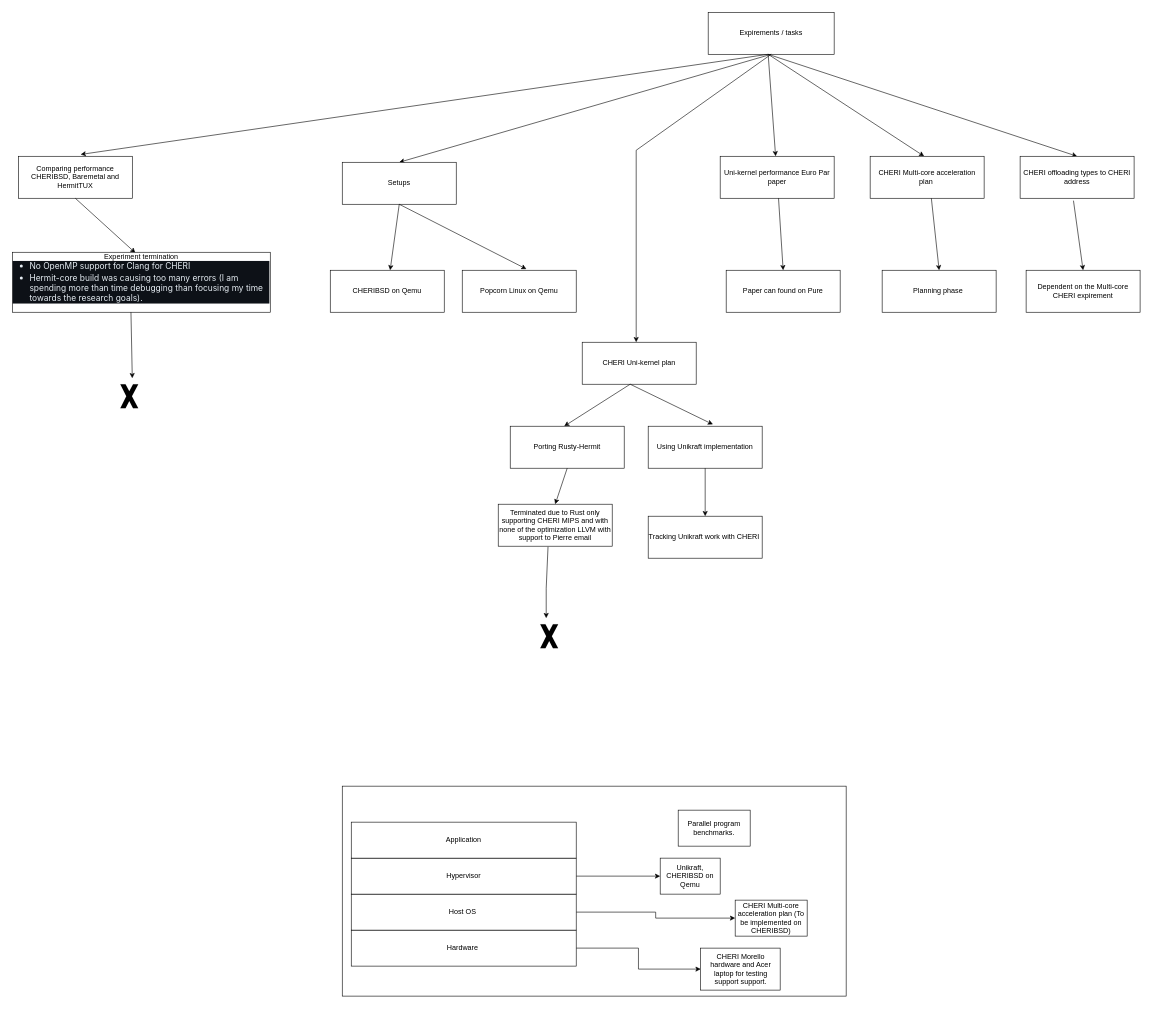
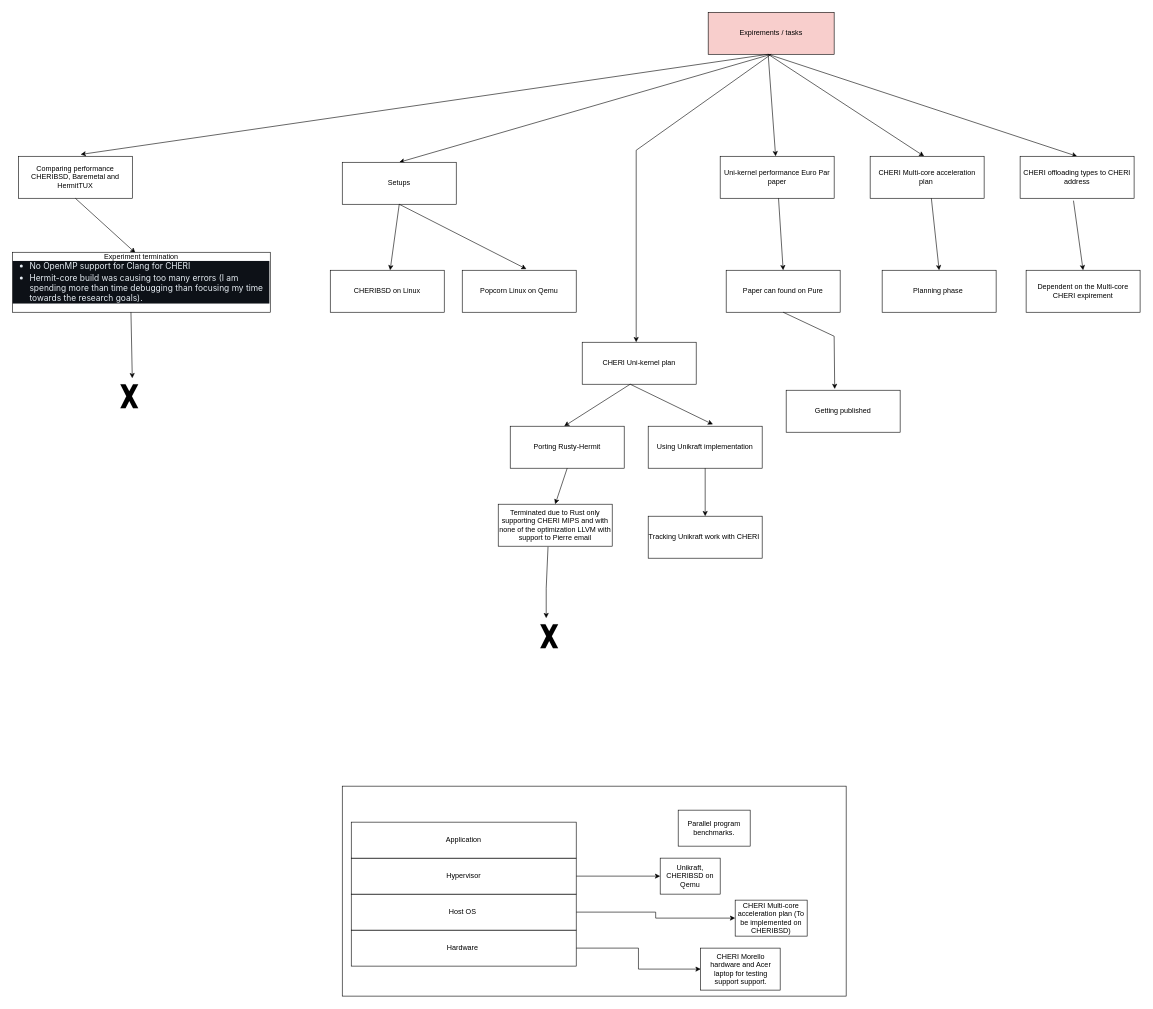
(771, 33) -> (771, 33)
(387, 291) -> (387, 291)
none -> (809, 324)
none -> (843, 411)
